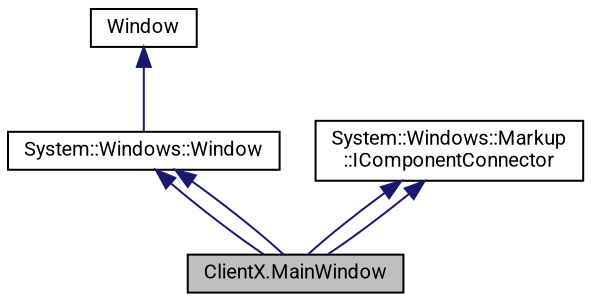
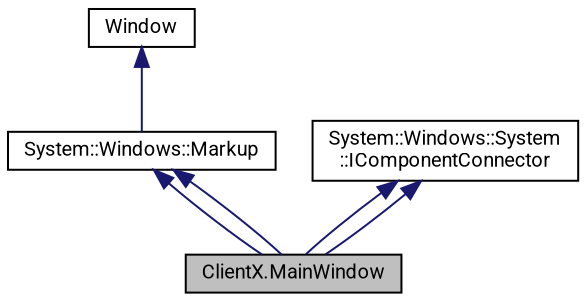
(144, 151) -> (142, 151)
(449, 151) -> (445, 151)
